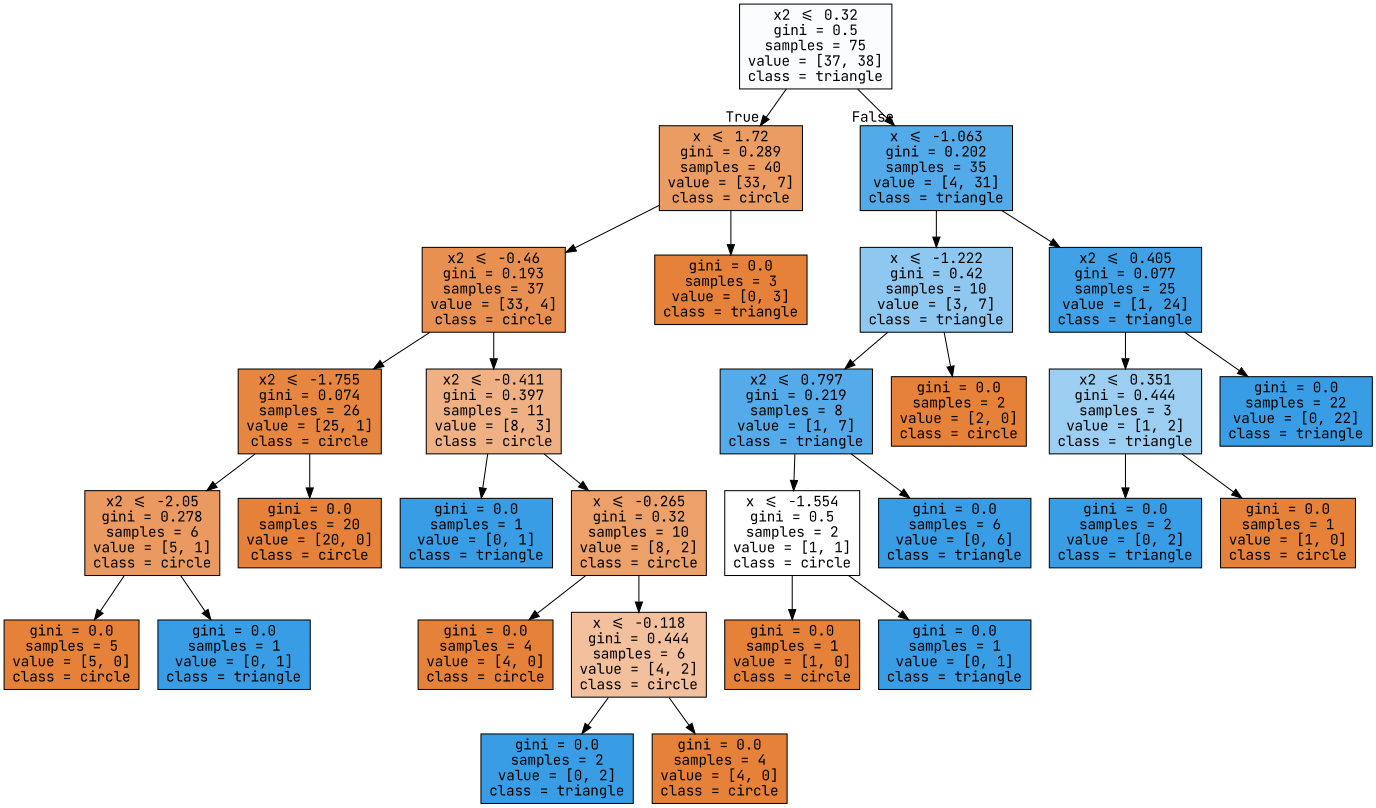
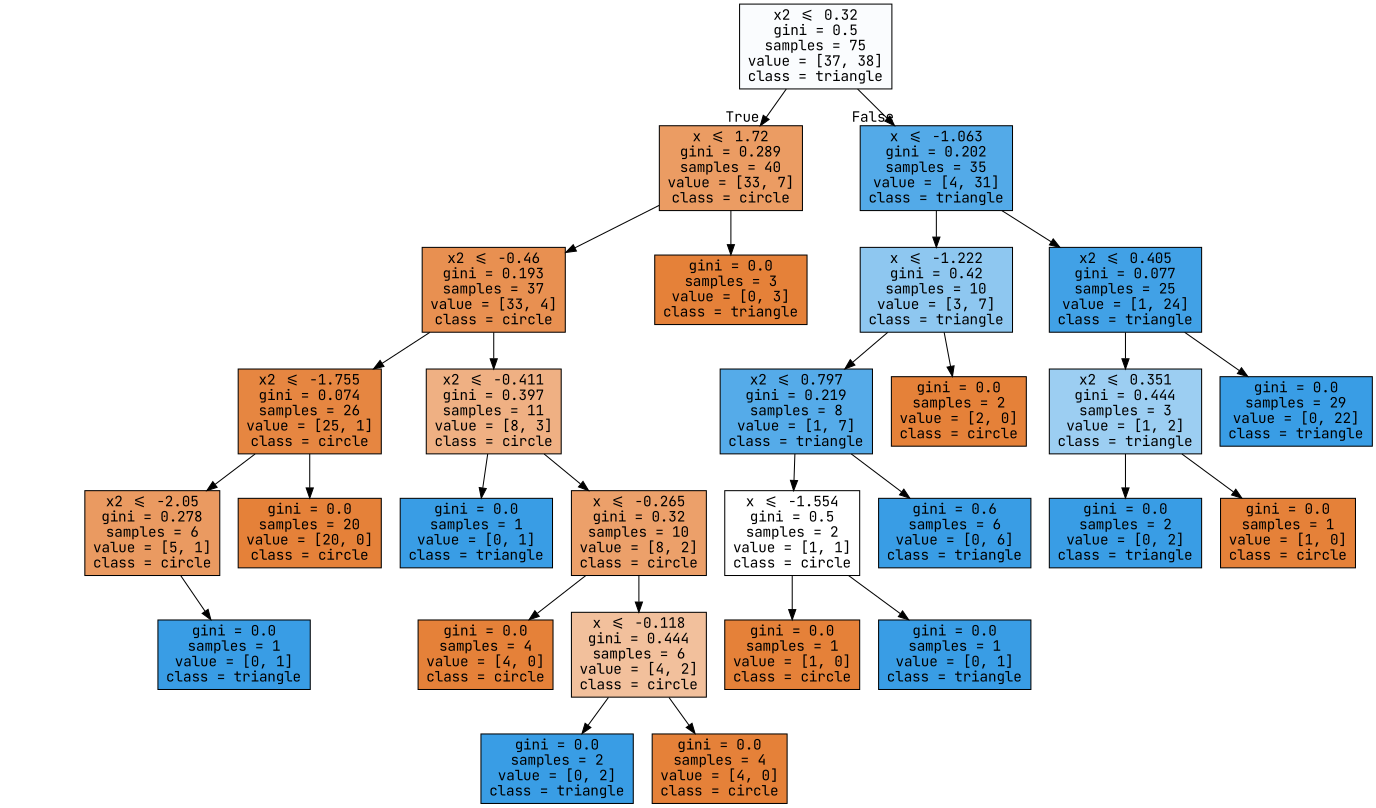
(1296, 411) -> (1296, 411)
(955, 533) -> (955, 533)
(72, 655) -> none
